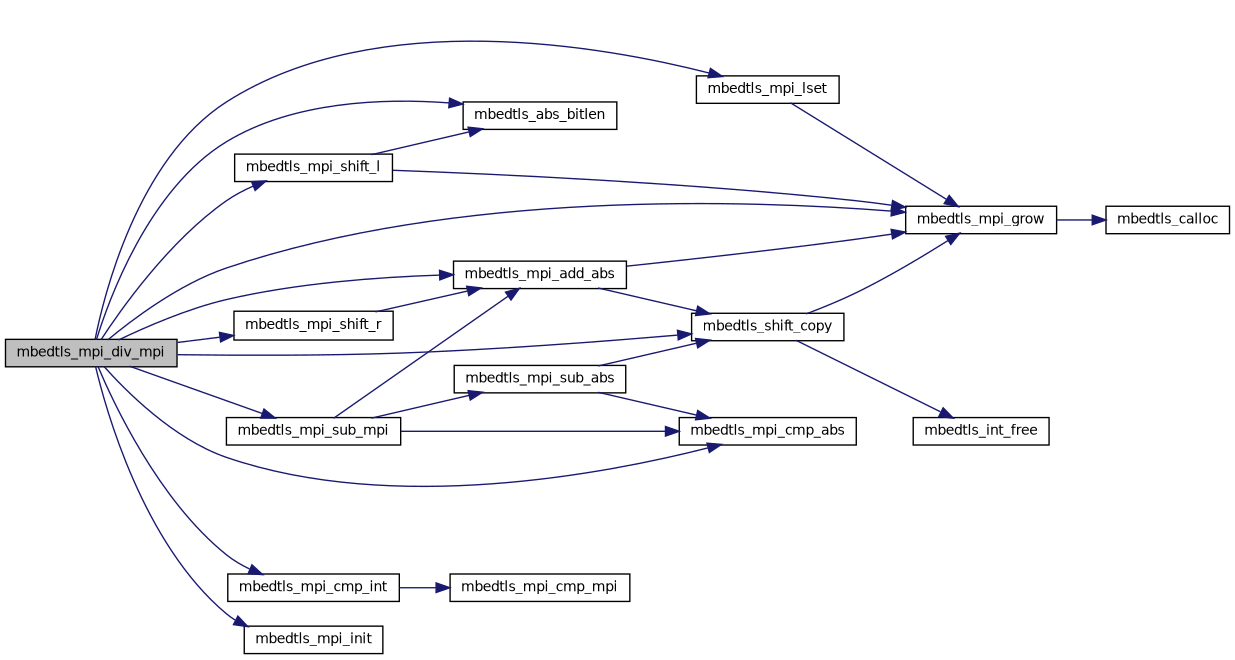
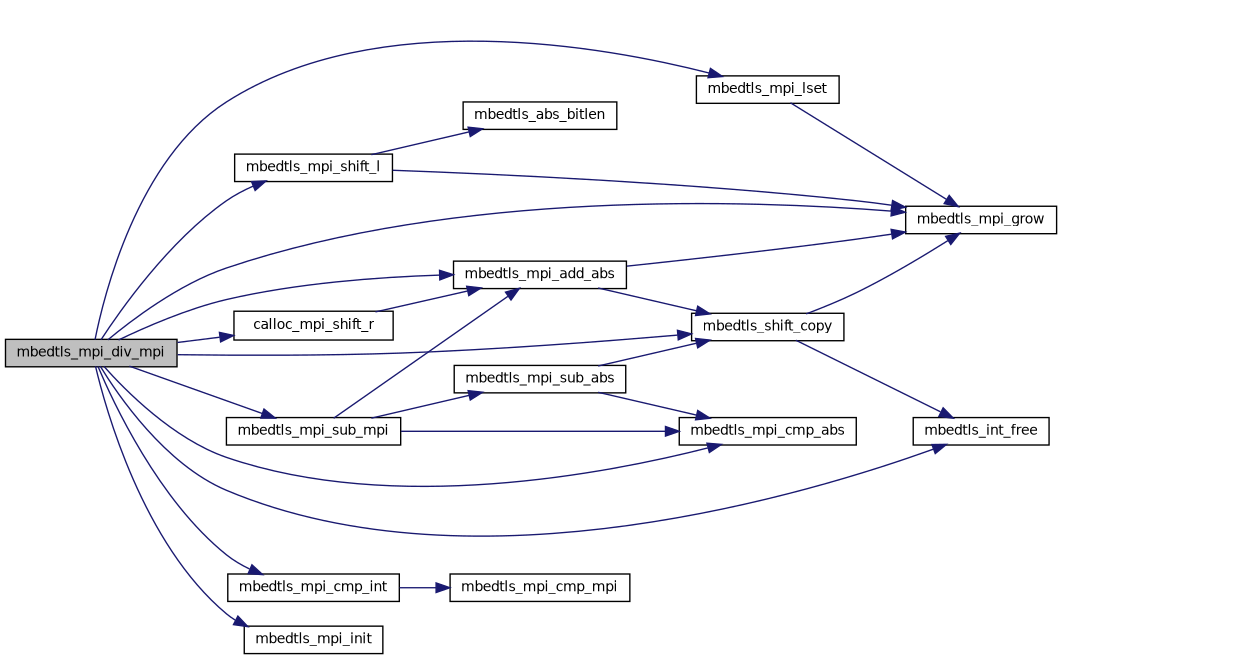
(222, 145) -> (493, 535)
(1168, 220) -> none
(314, 326) -> (314, 326)
